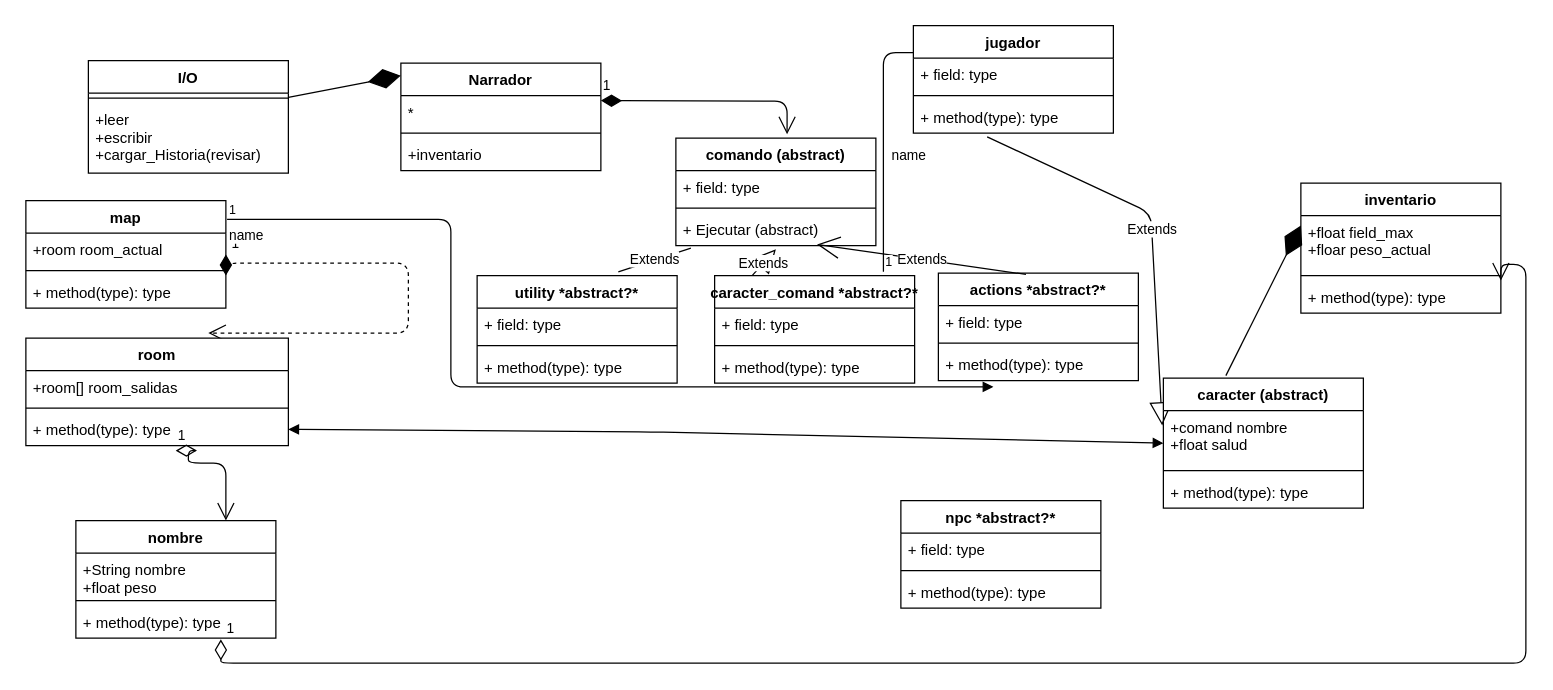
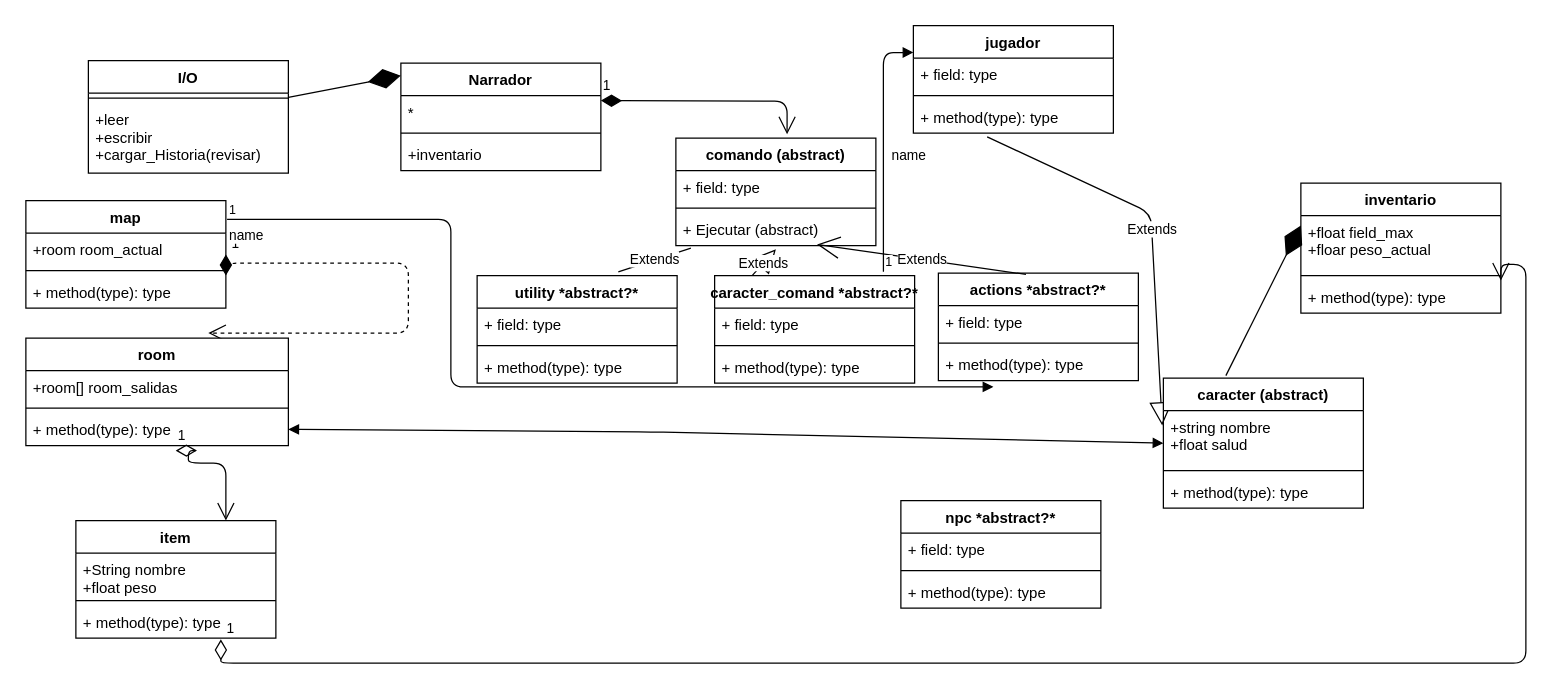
(906, 53) -> (902, 53)
(1227, 428) -> (1225, 428)
(175, 538) -> (175, 538)
